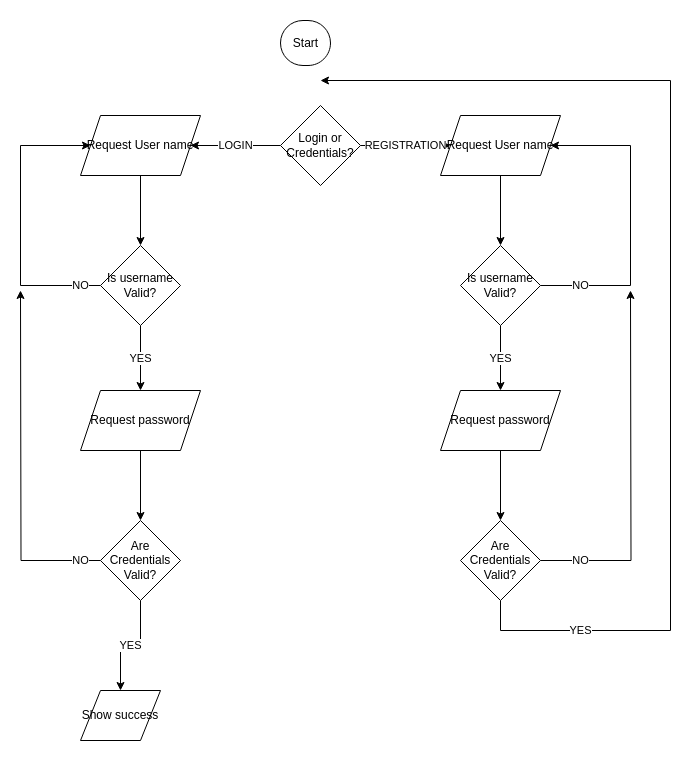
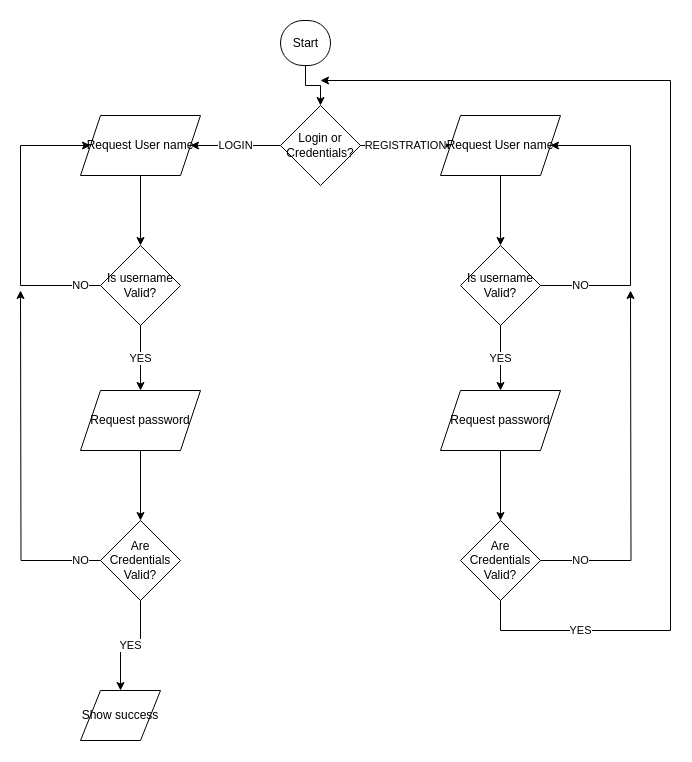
none -> (310, 86)
